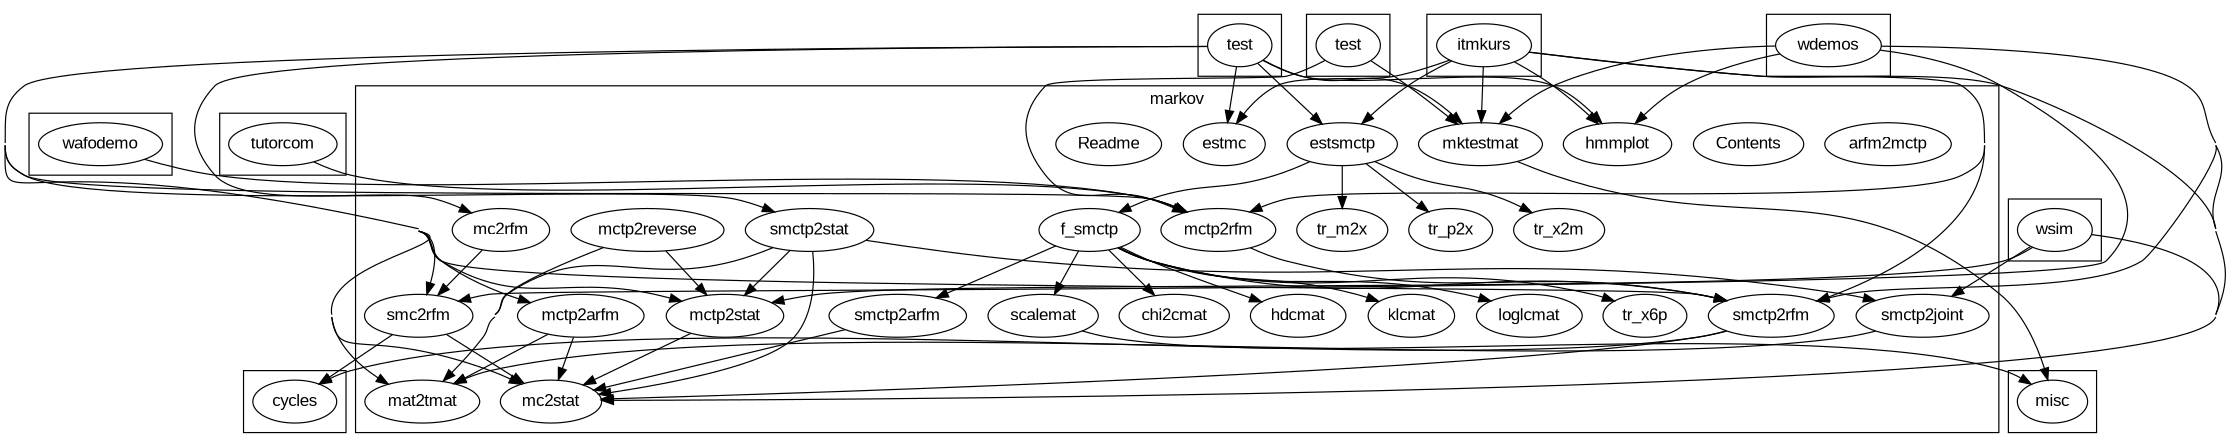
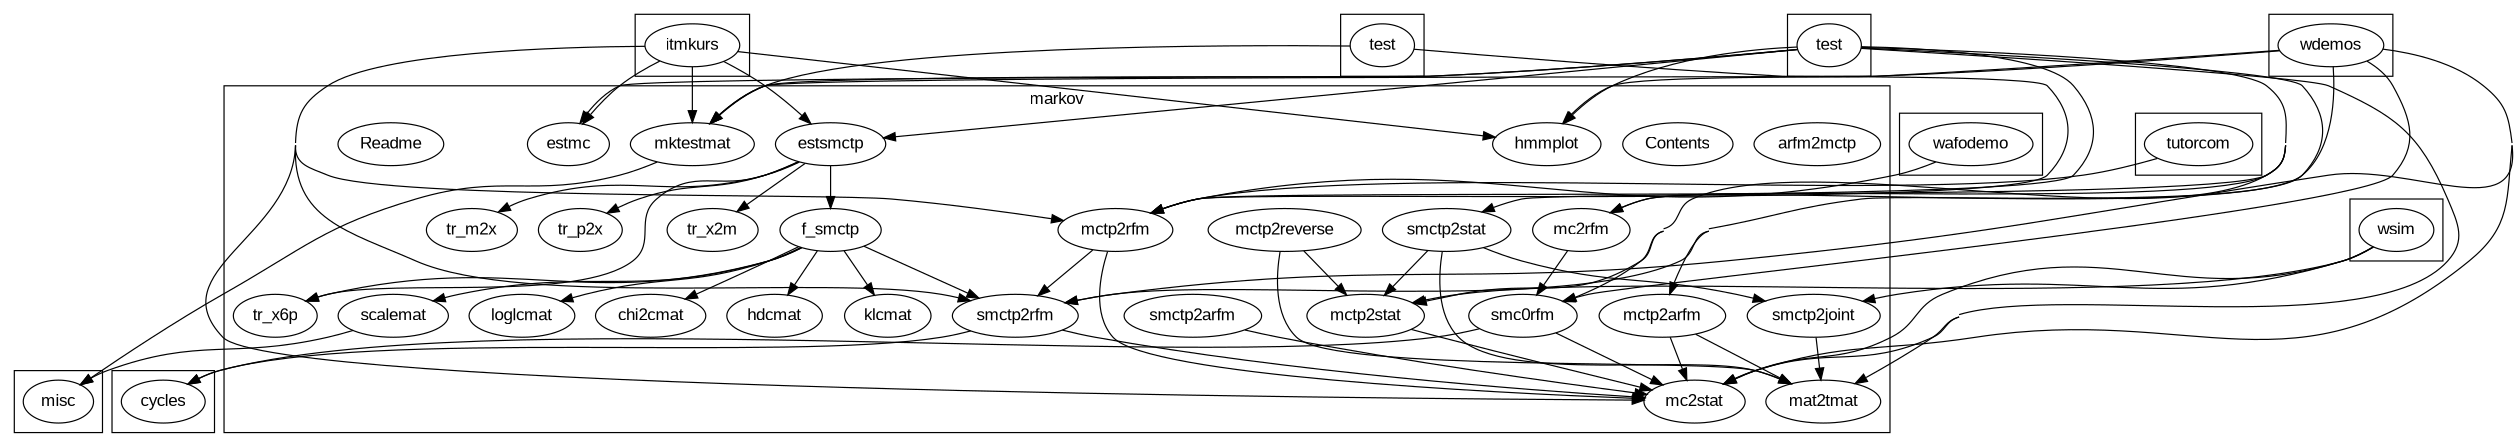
none -> (2021, 198)
(1002, 269) -> none
none -> (612, 271)
(419, 316) -> (1523, 316)
(749, 362) -> (1326, 379)
